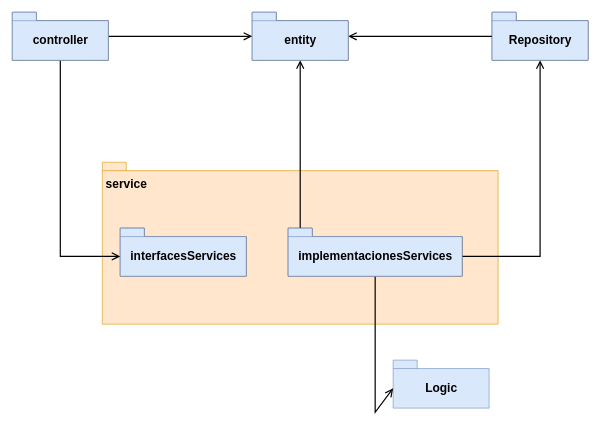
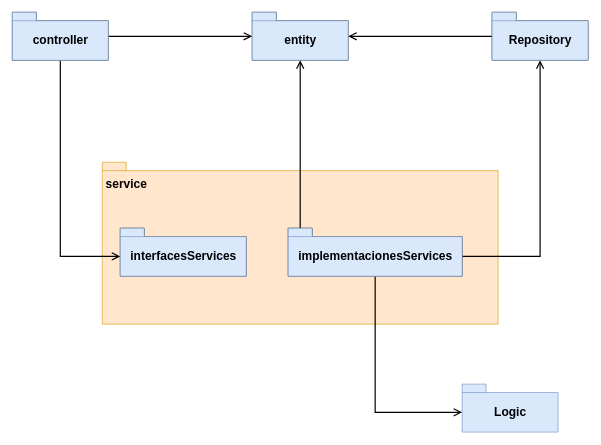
(441, 384) -> (510, 408)
